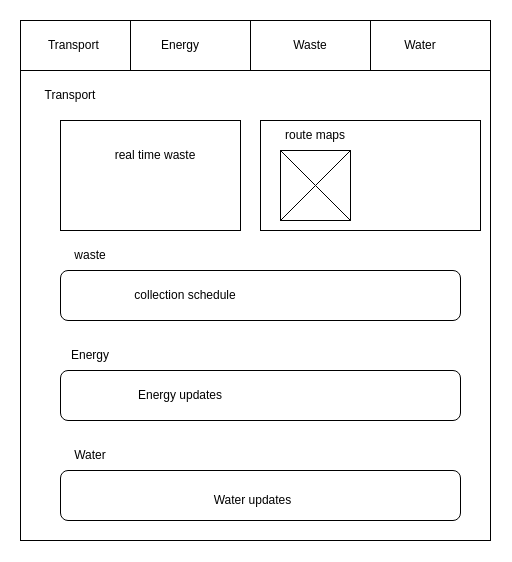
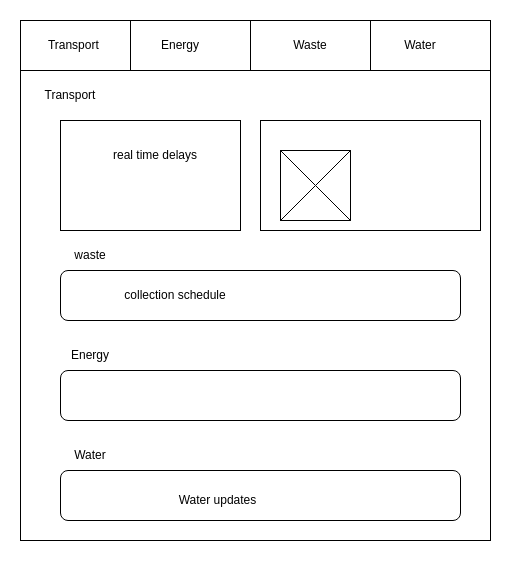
(316, 136) -> none
(156, 156) -> (156, 156)
(186, 296) -> (176, 296)
(181, 396) -> none
(253, 501) -> (218, 501)
